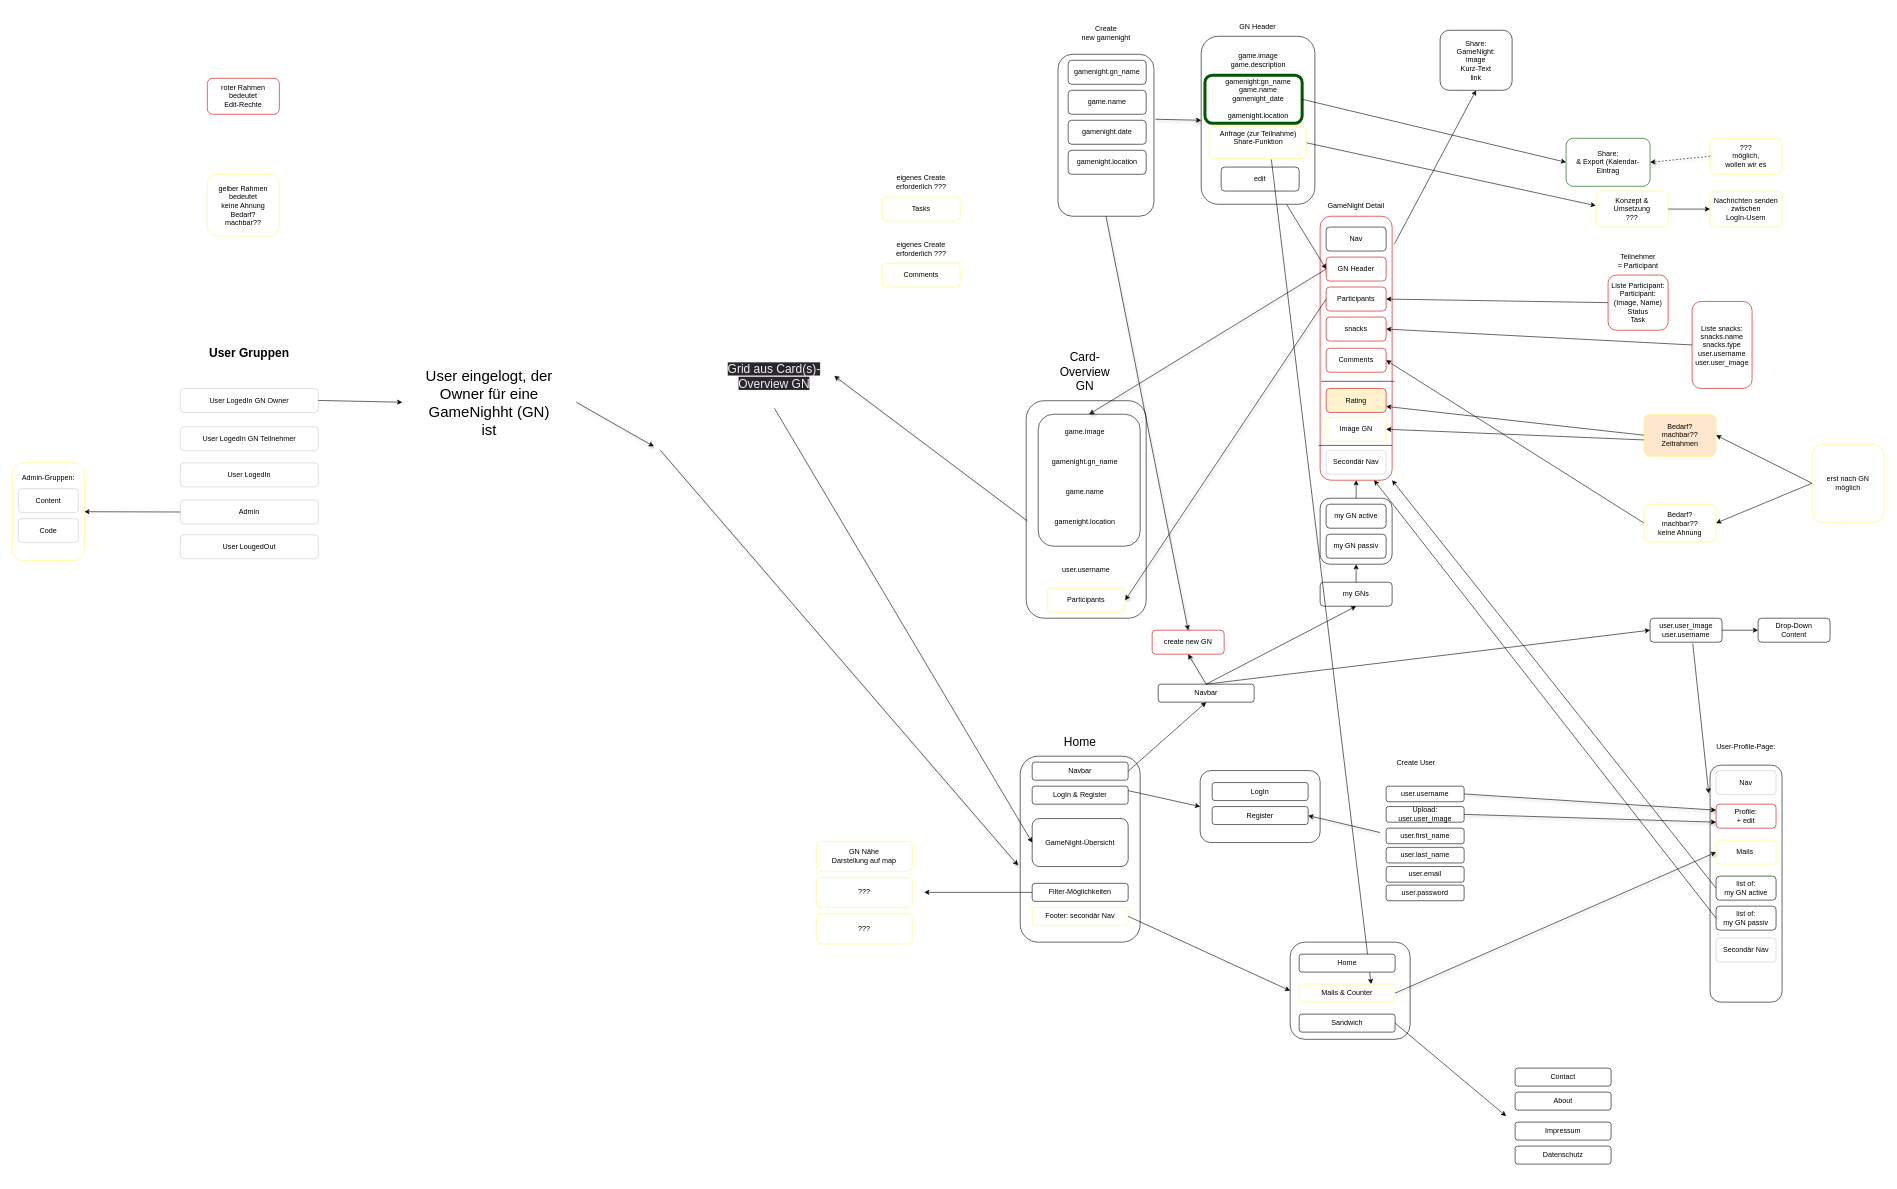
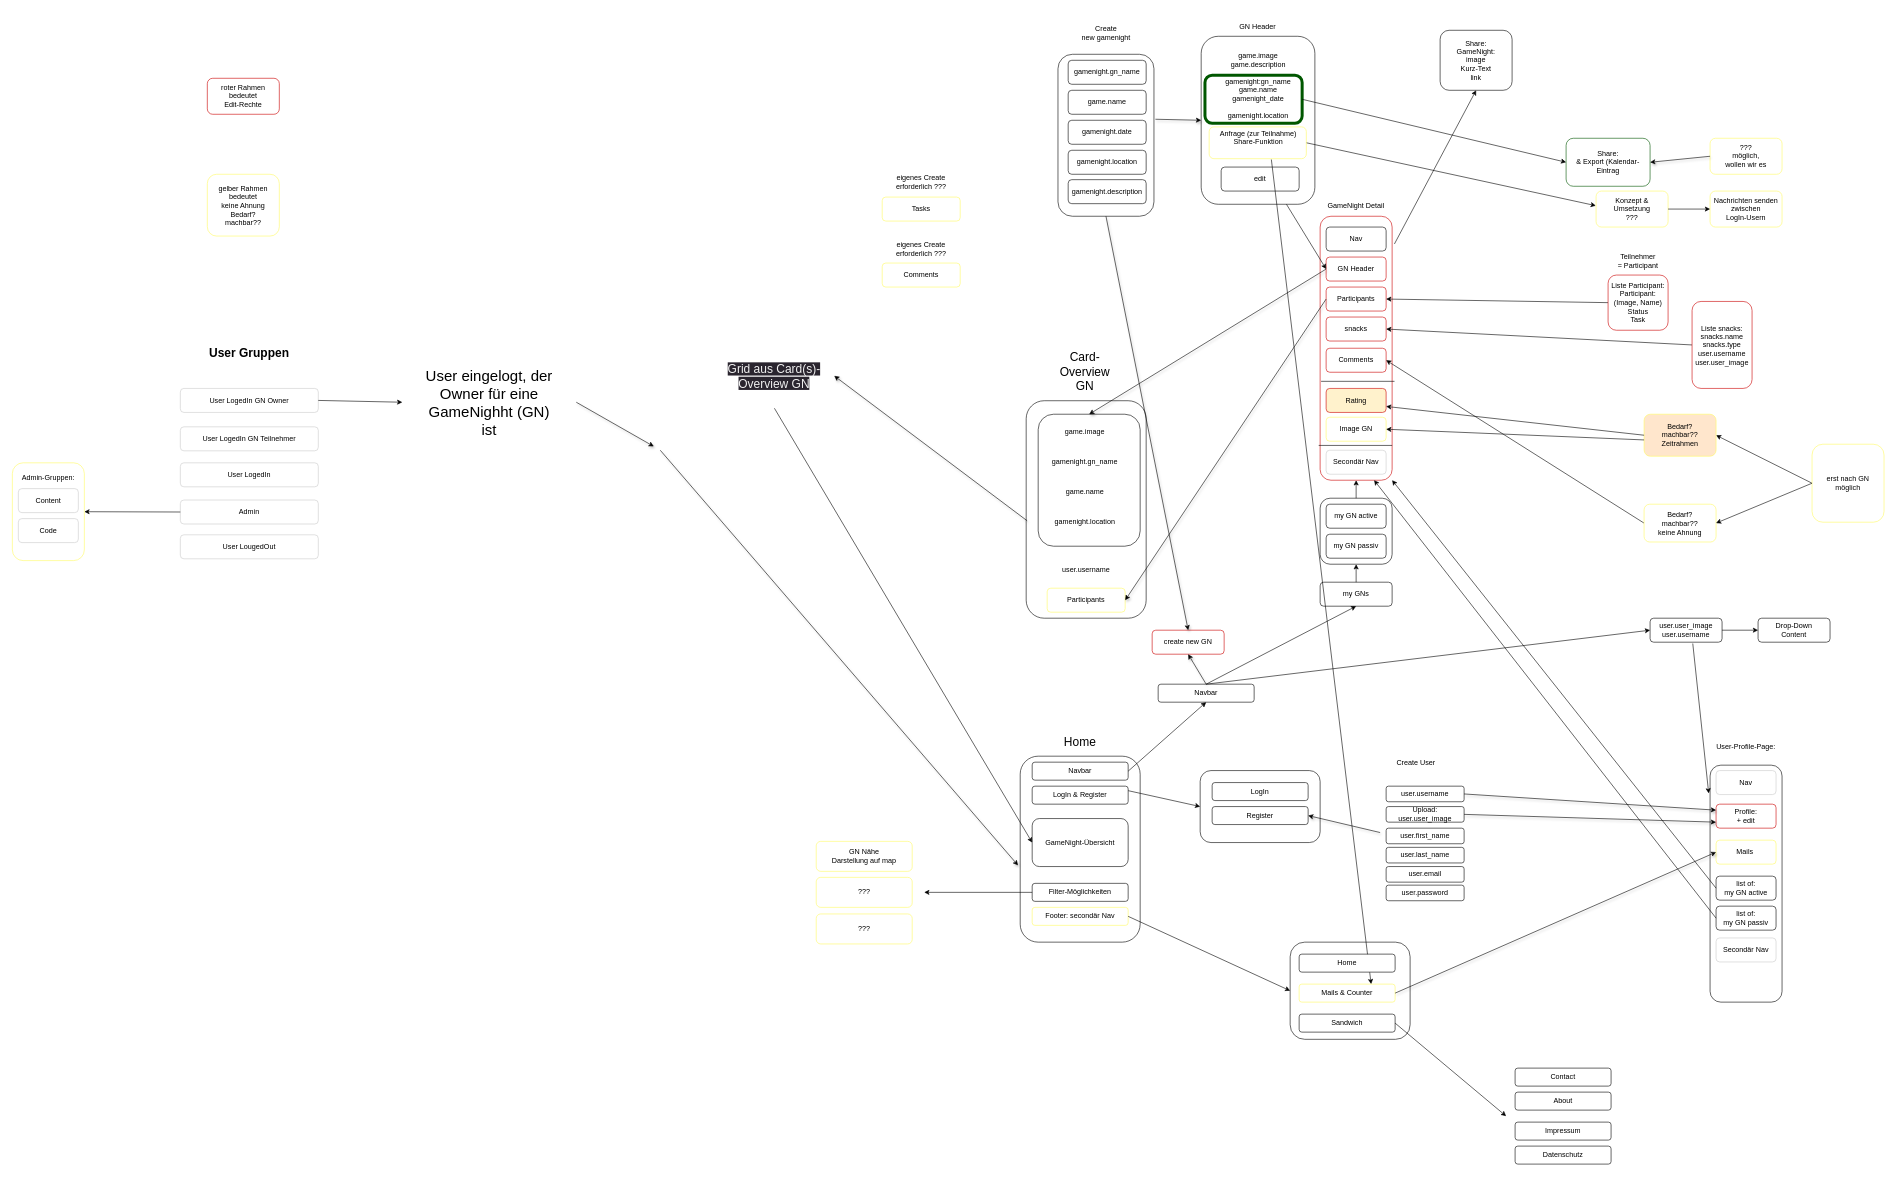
(1682, 159) -> (1682, 159)
none -> (1107, 192)
